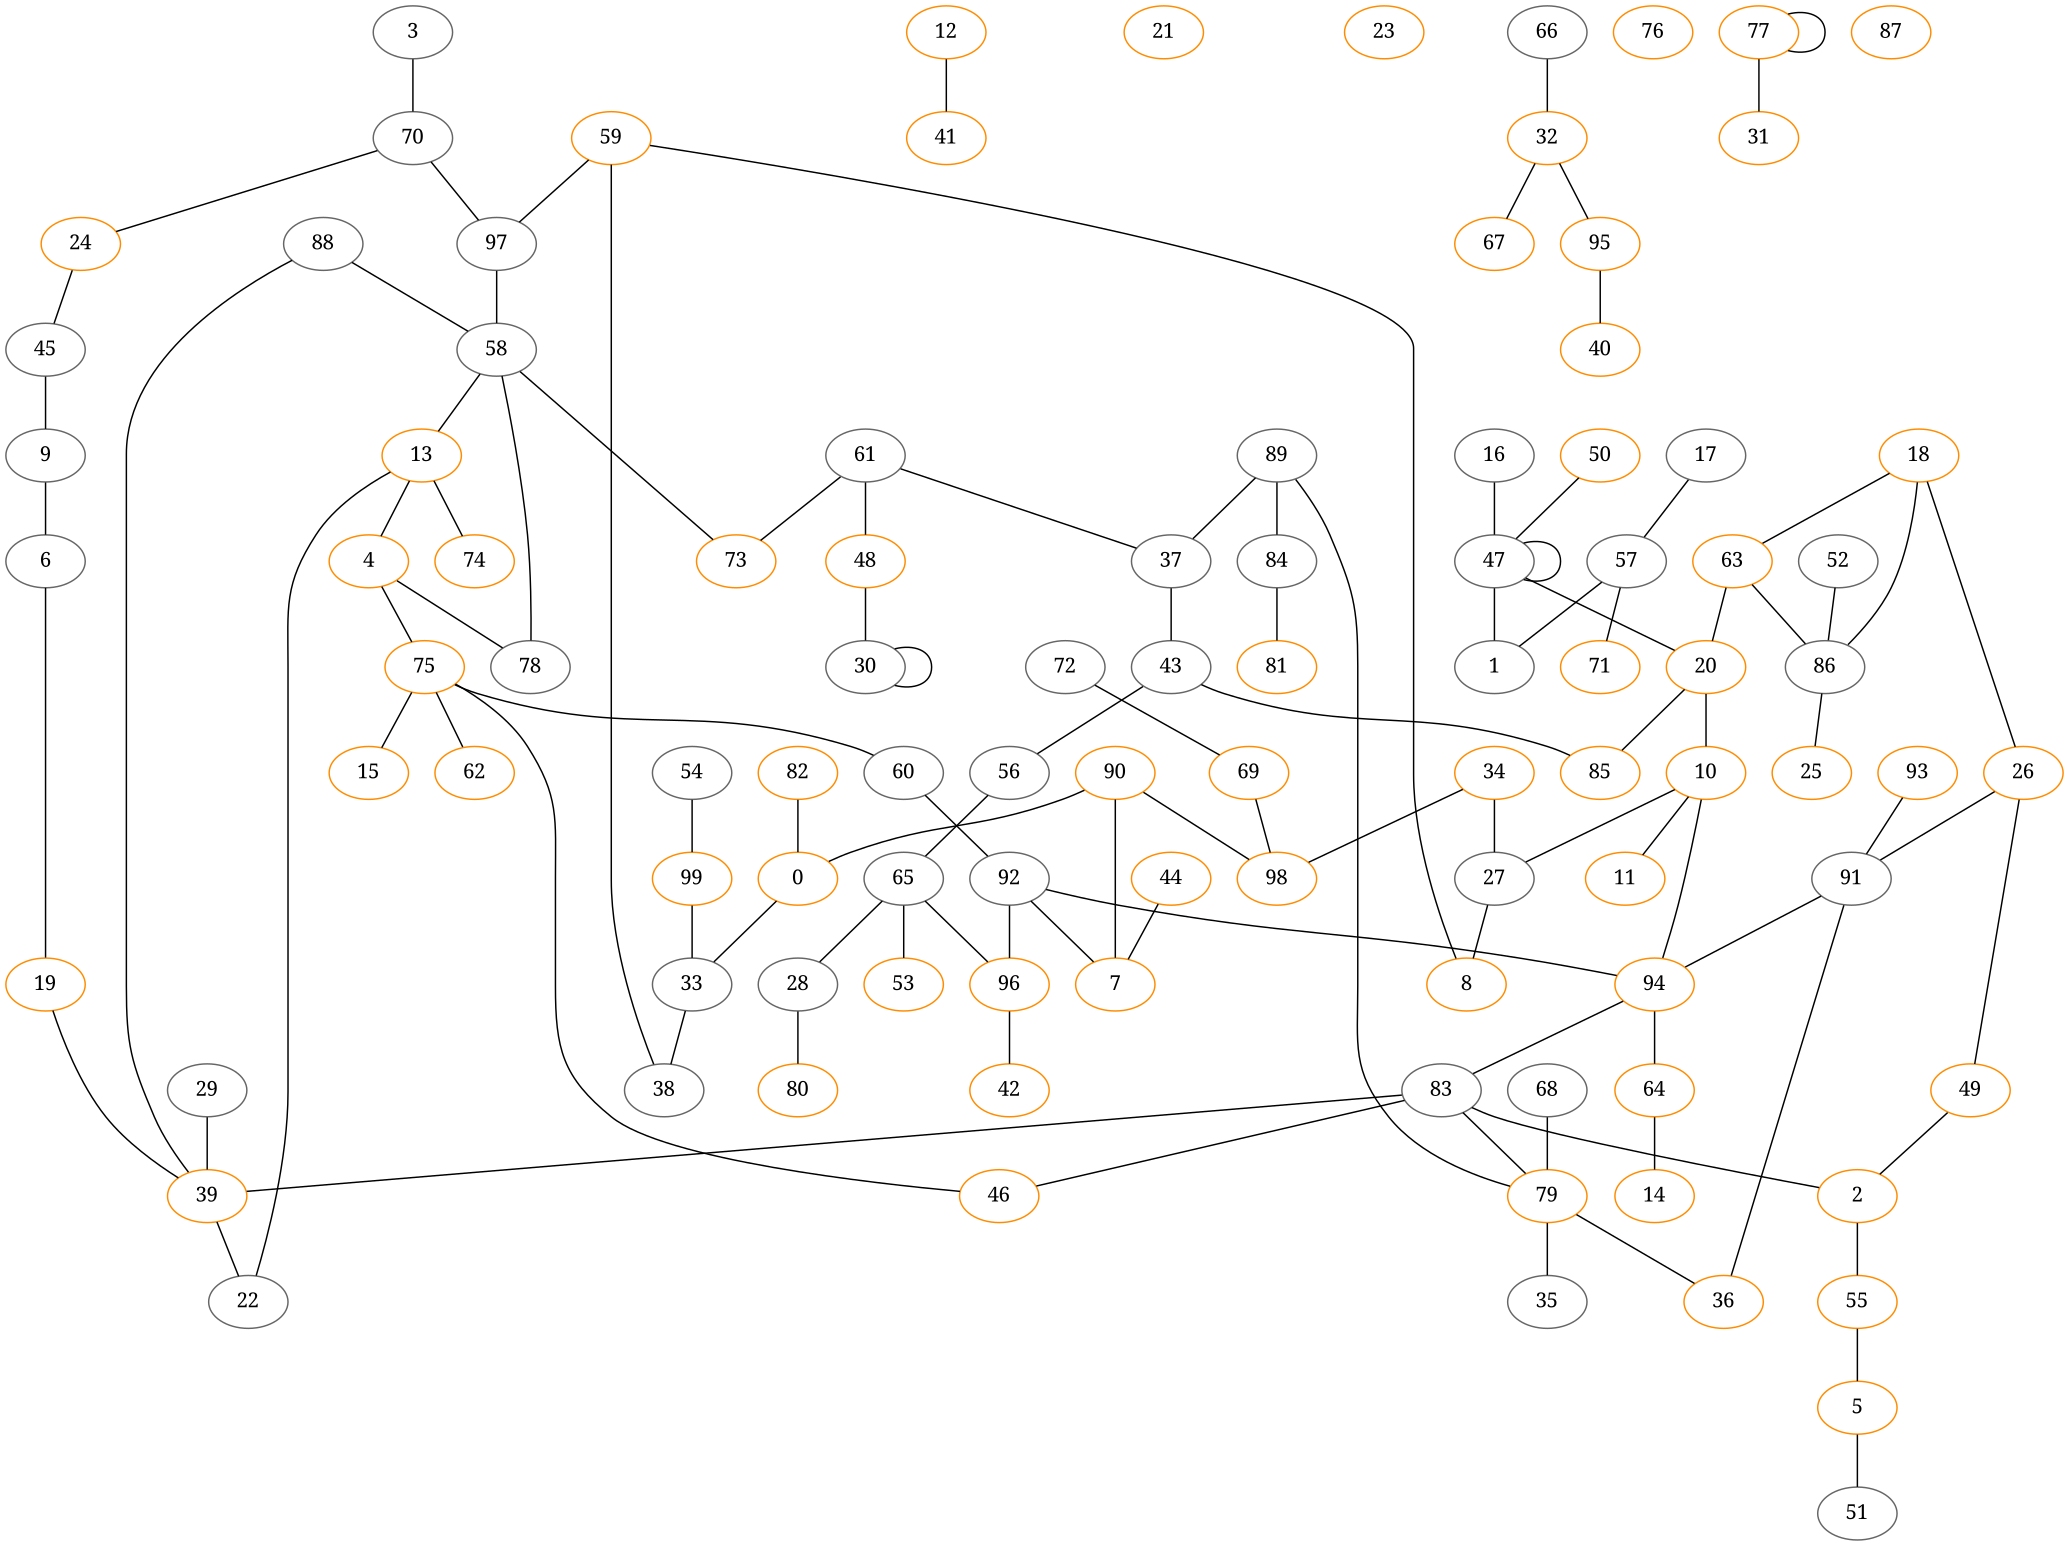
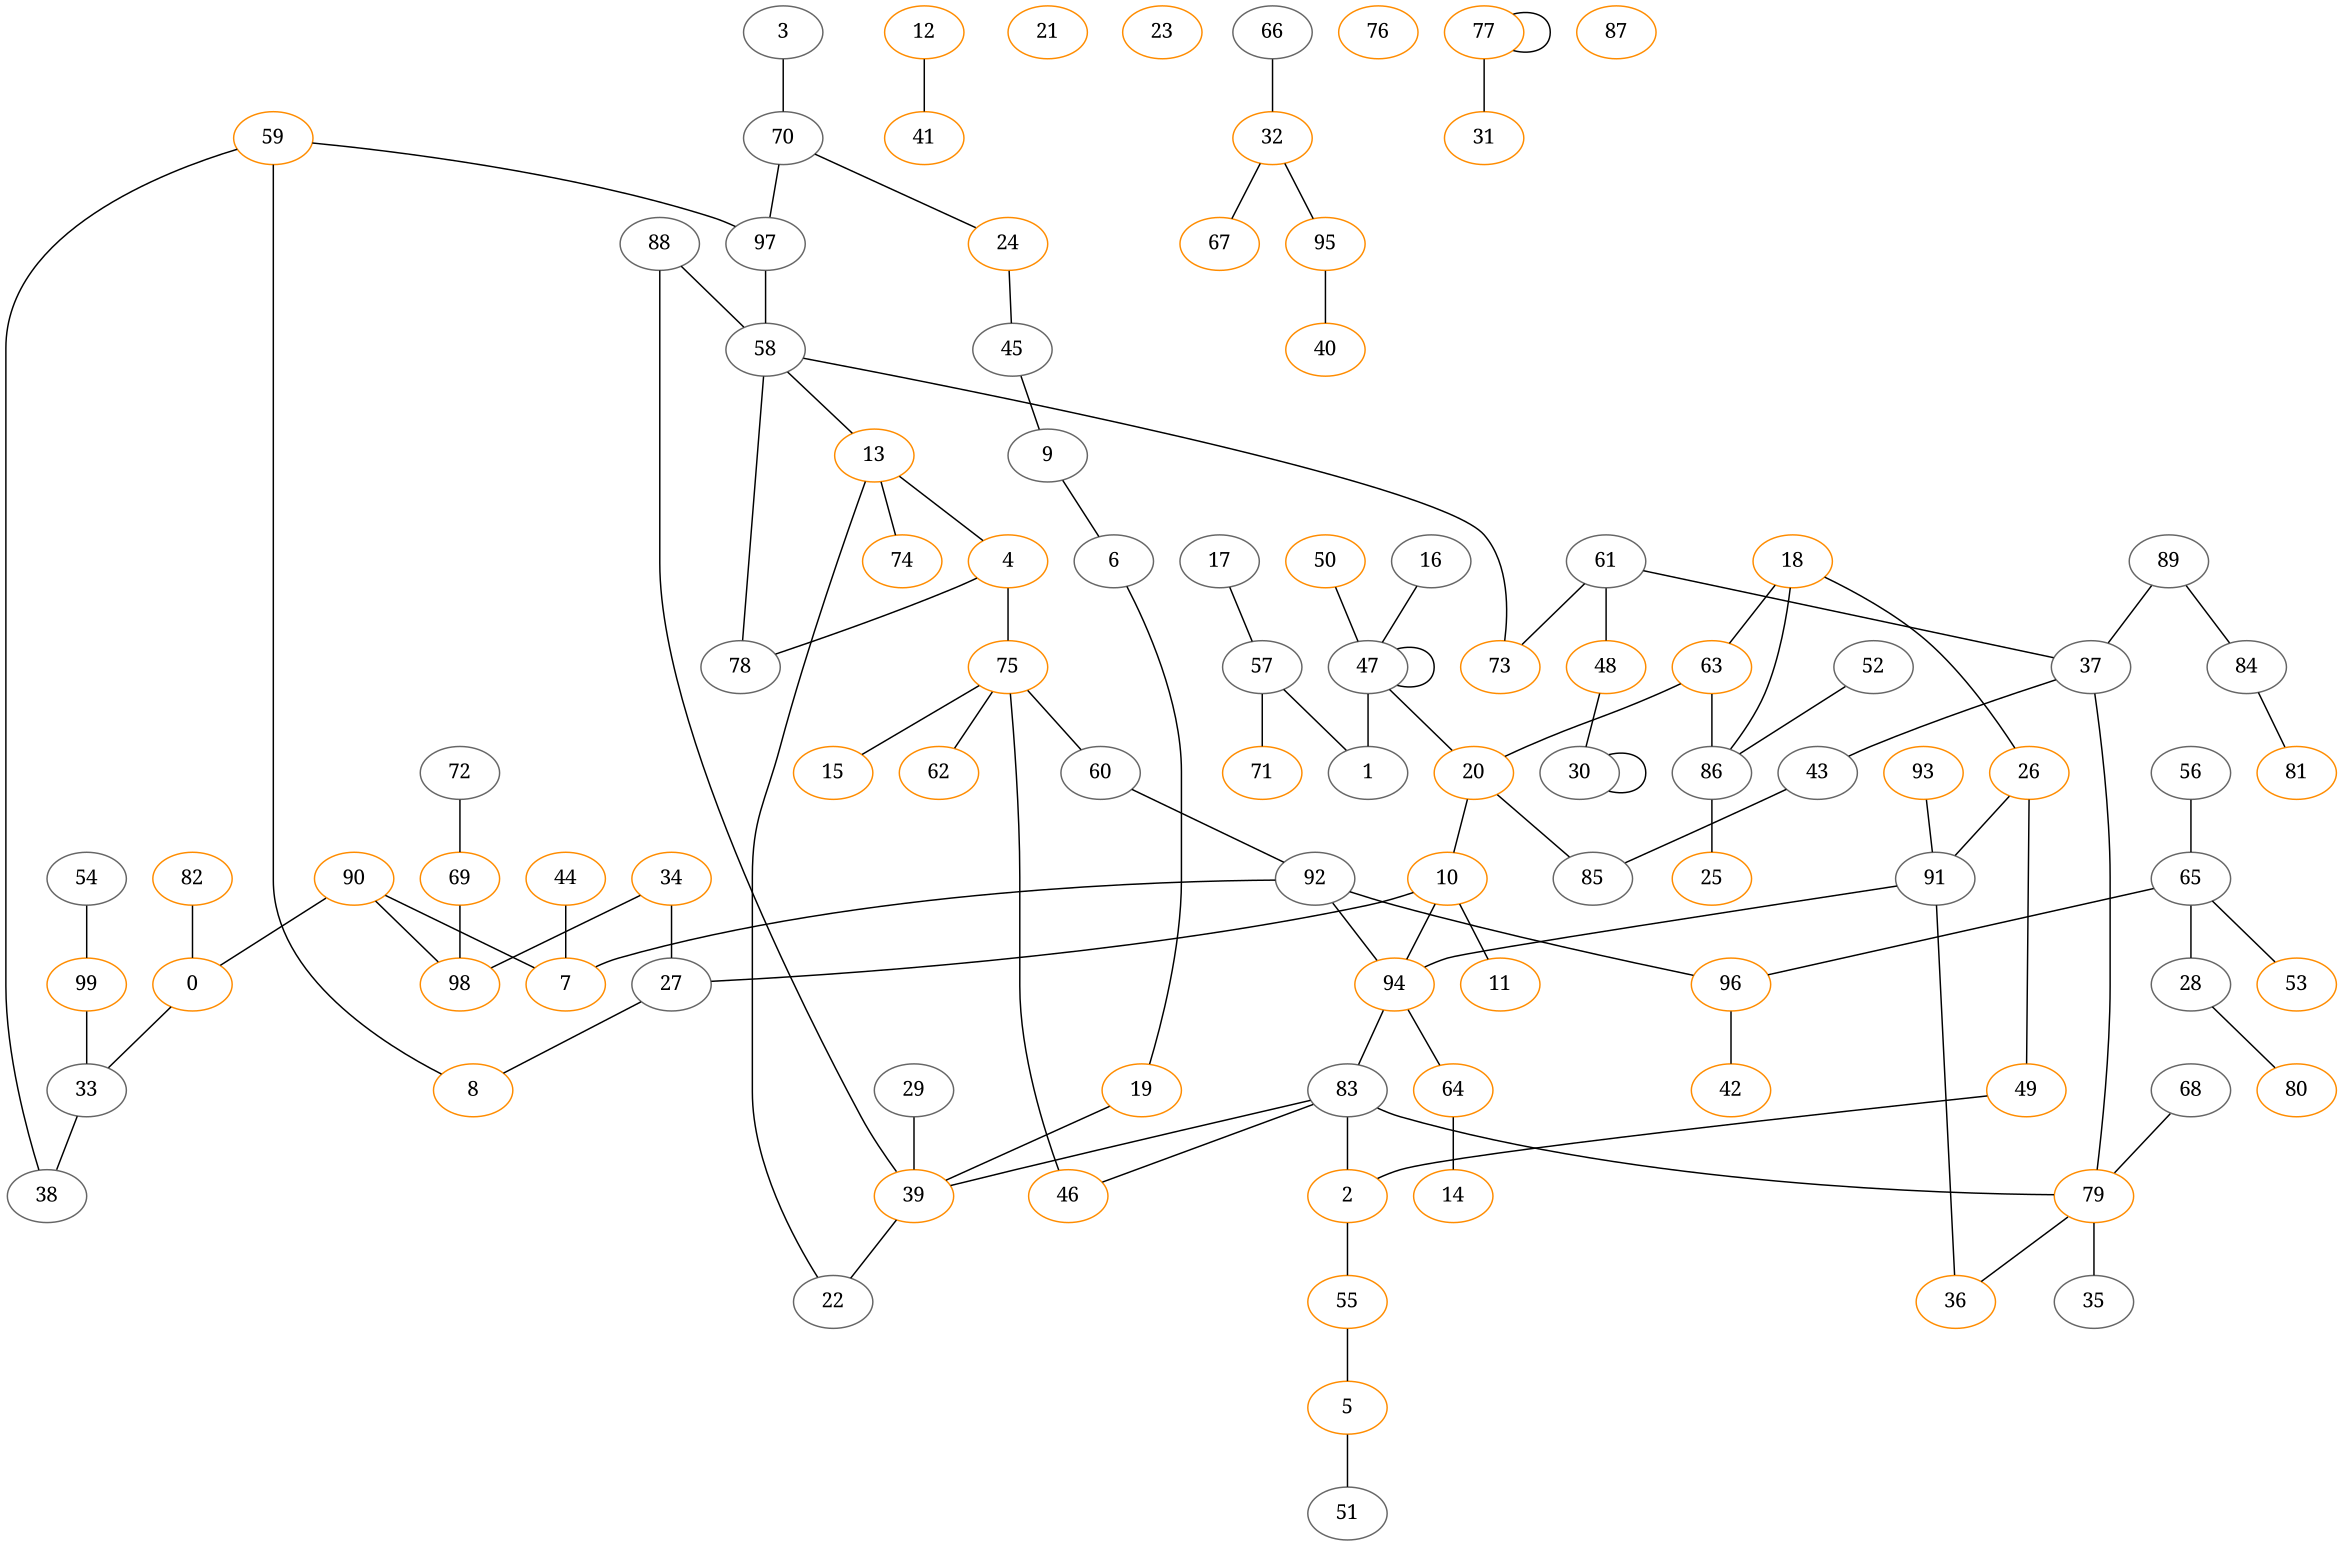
(1090, 720) -> none
(1600, 773) -> (1593, 879)
(1358, 866) -> (2110, 932)
